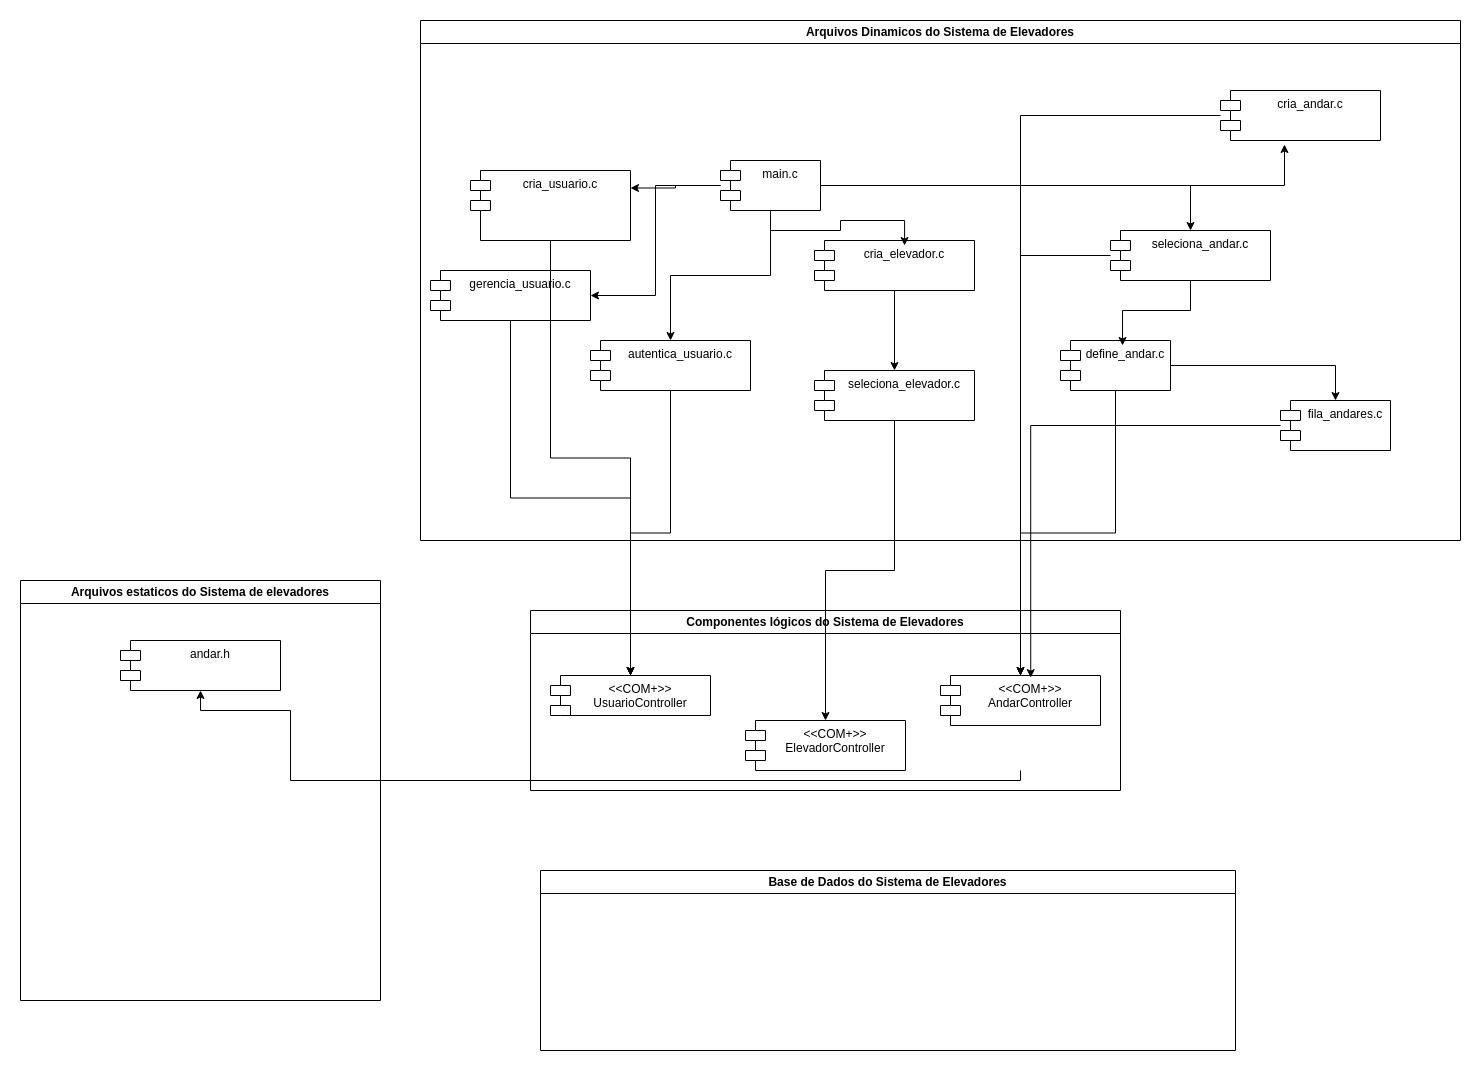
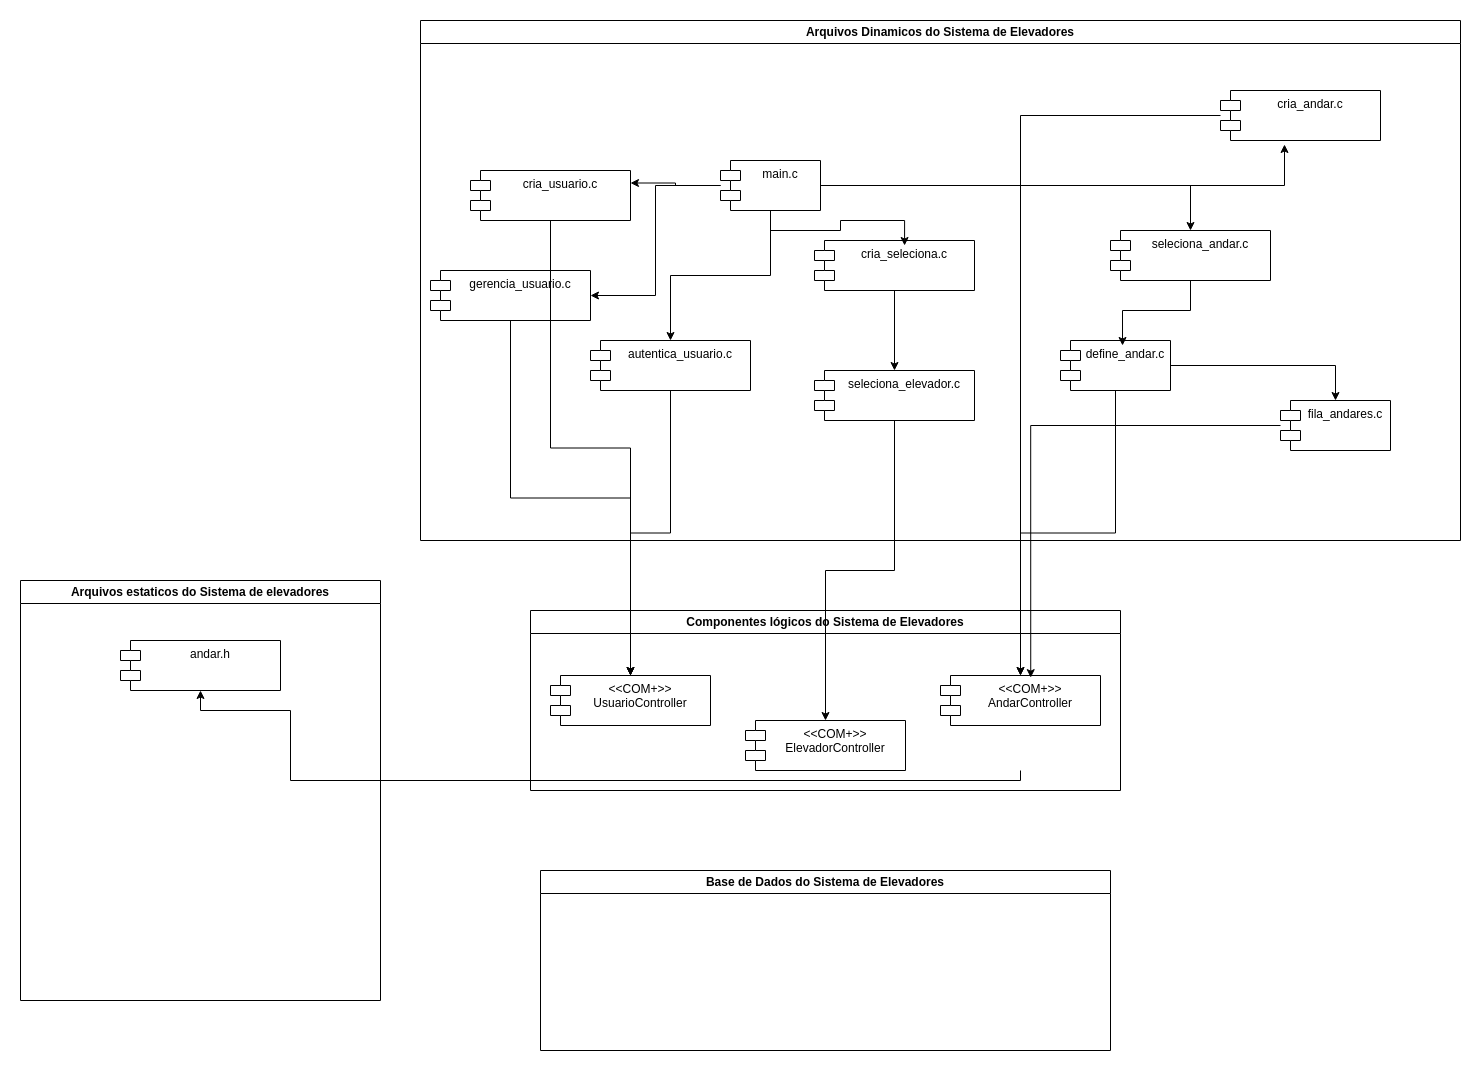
(551, 206) -> (551, 196)
(905, 255) -> (905, 255)
(1067, 256) -> none
(631, 696) -> (631, 701)
(888, 961) -> (826, 961)
